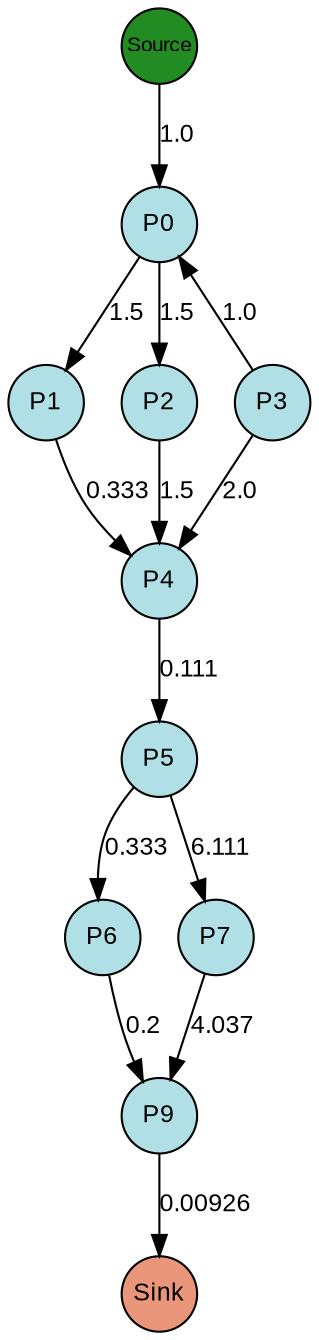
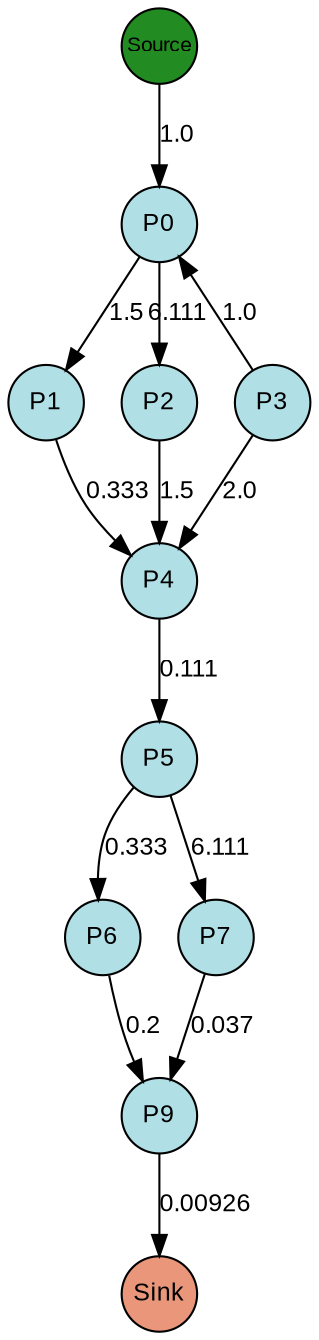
(177, 314) -> (177, 314)
(223, 1027) -> (223, 1027)
